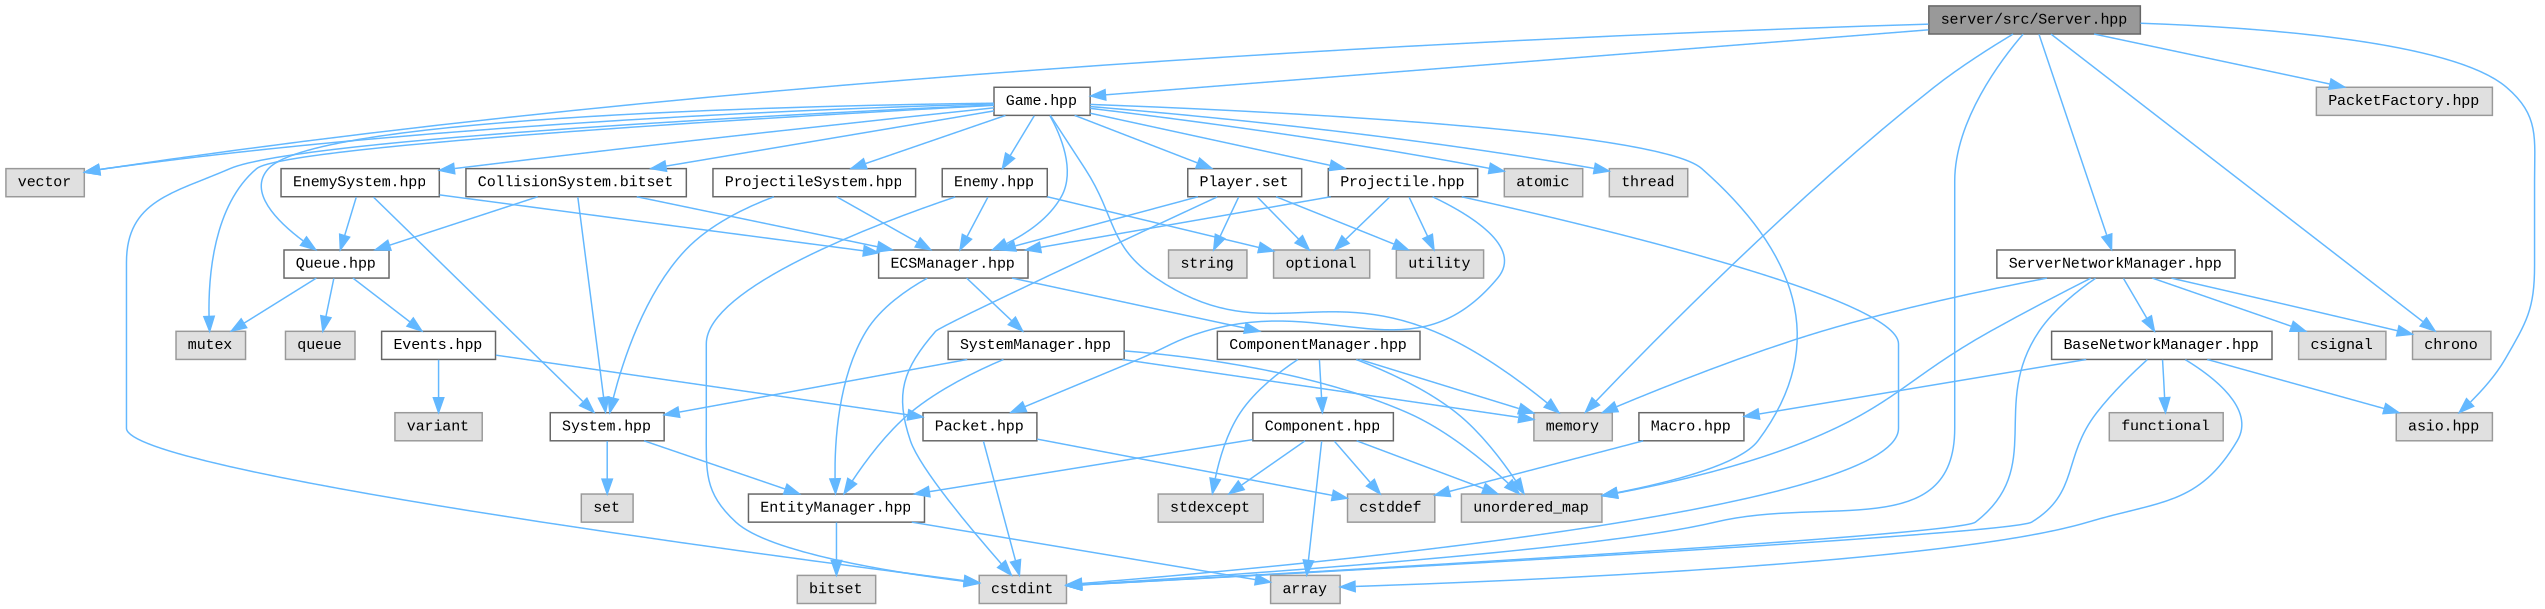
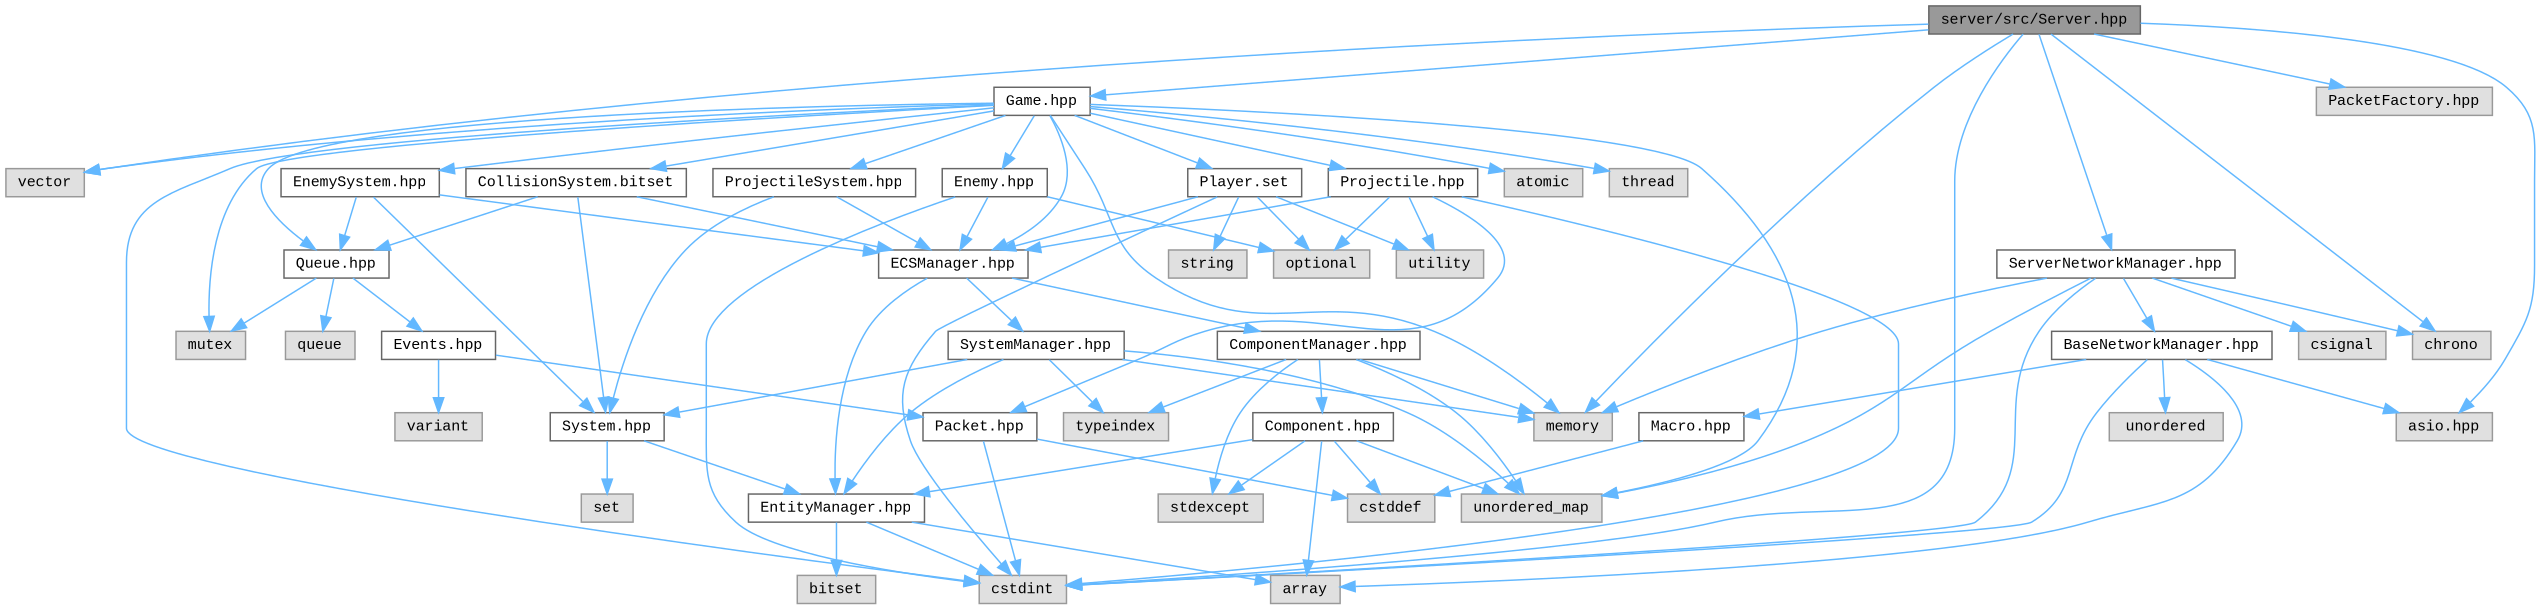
none -> (1116, 427)
(2166, 427) -> (2166, 427)
none -> (922, 546)
